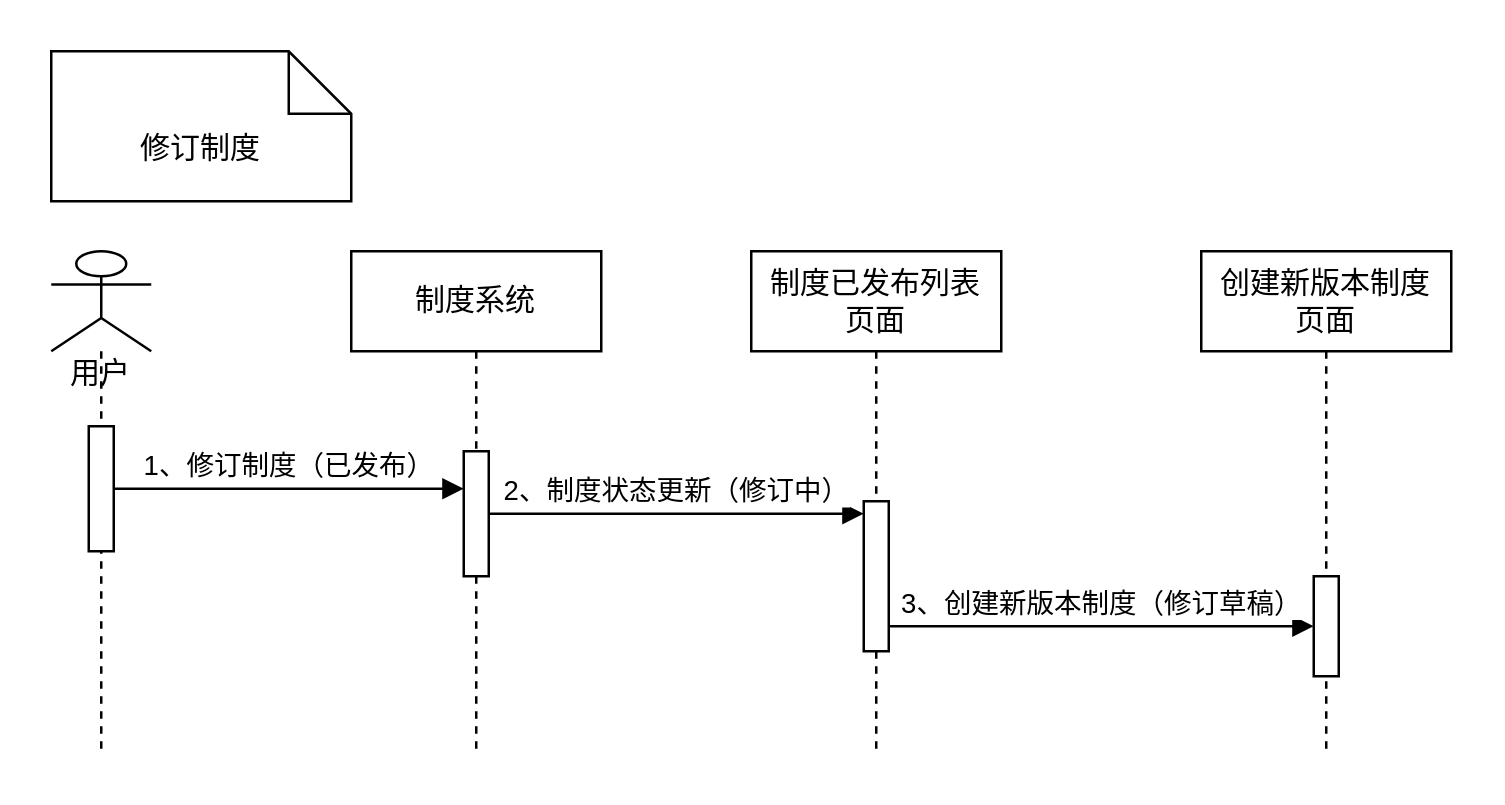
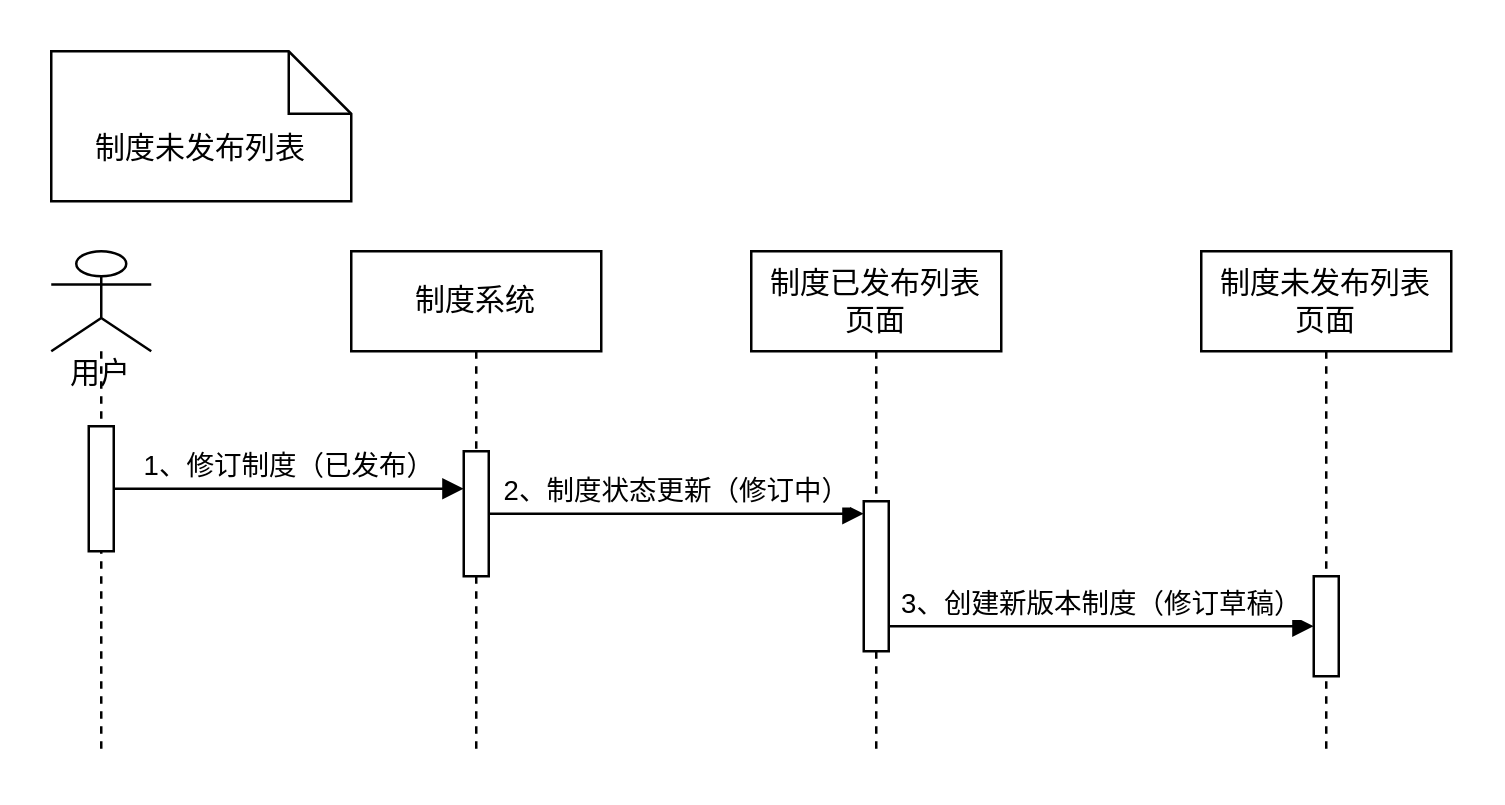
(201, 149) -> (201, 149)
(1326, 301) -> (1326, 301)
